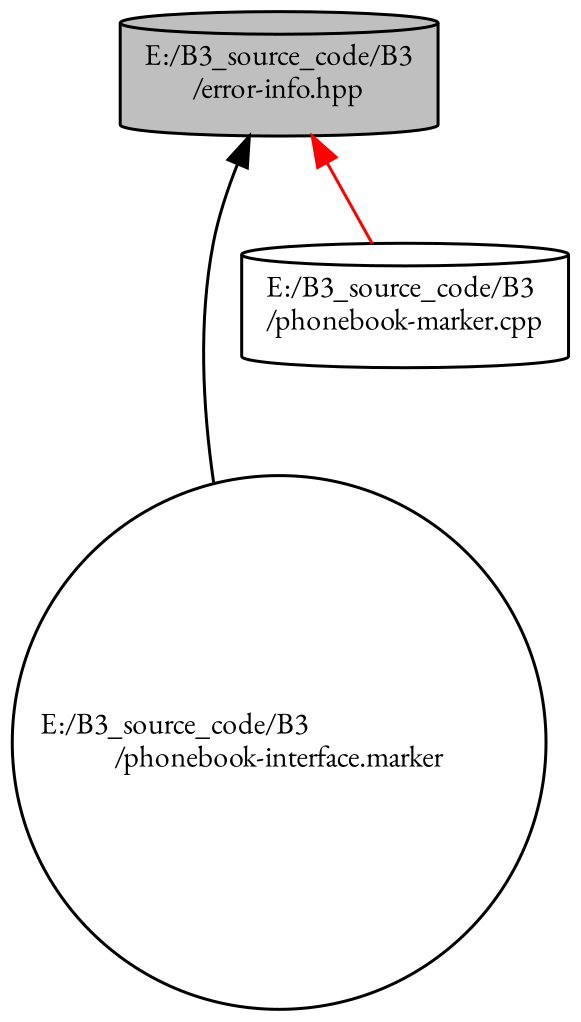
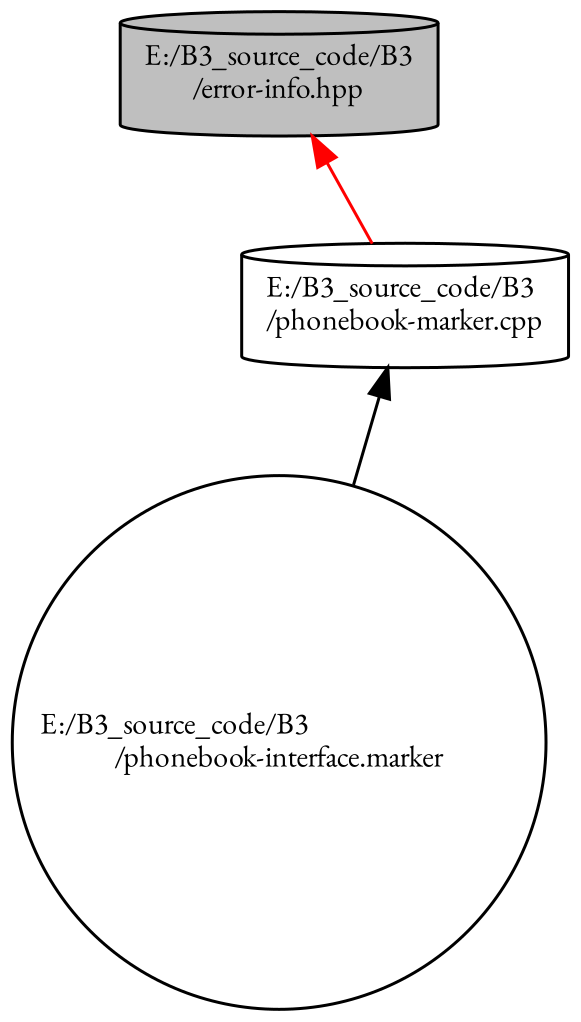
(204, 321) -> (366, 441)
